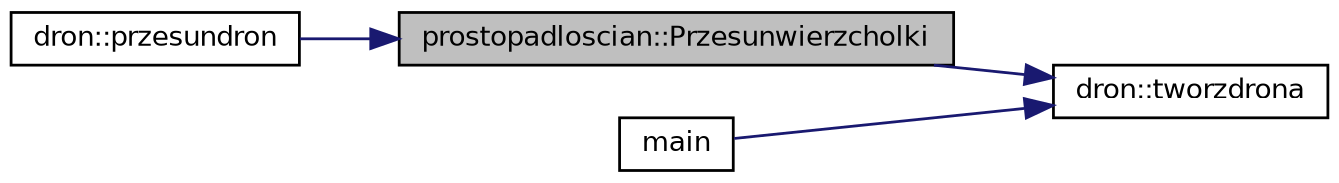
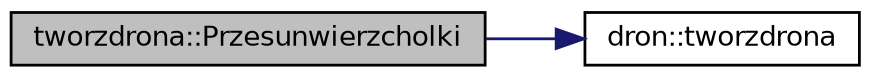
(155, 39) -> none
(676, 39) -> (248, 39)
(676, 144) -> none
